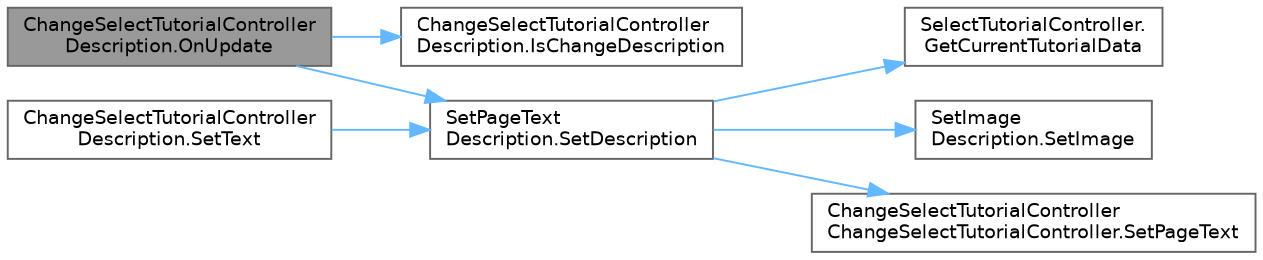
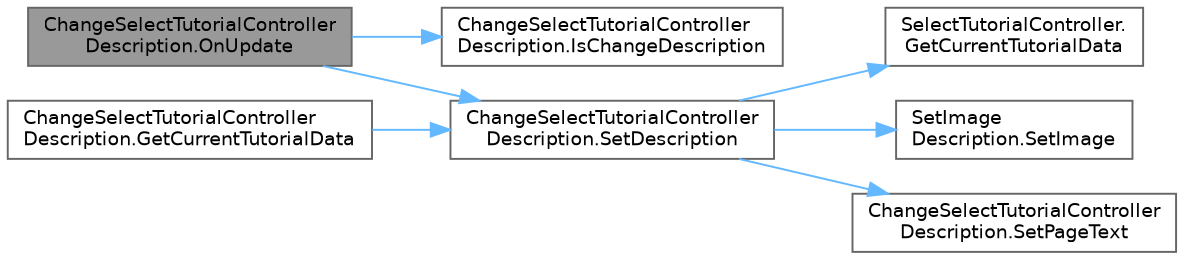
(170, 130) -> (190, 130)
(572, 130) -> (612, 130)
(1034, 223) -> (1014, 223)
